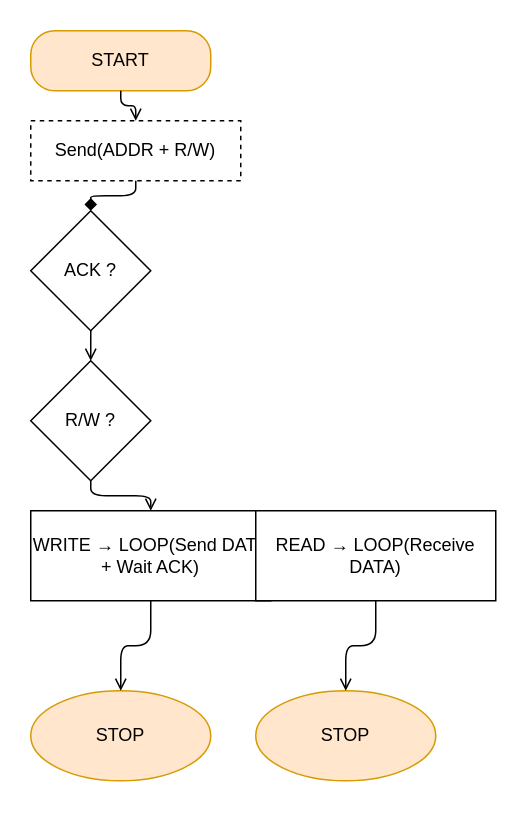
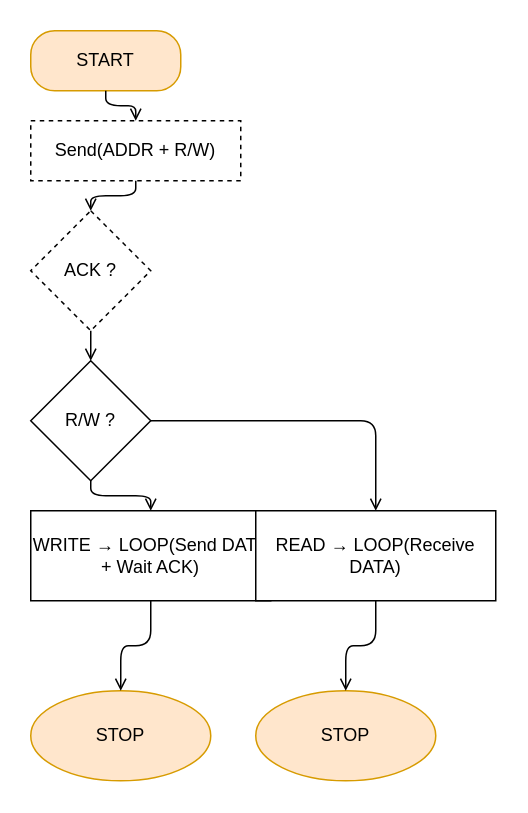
(121, 61) -> (106, 61)
(92, 197) -> (91, 200)
(91, 271) -> (91, 271)
none -> (301, 421)
